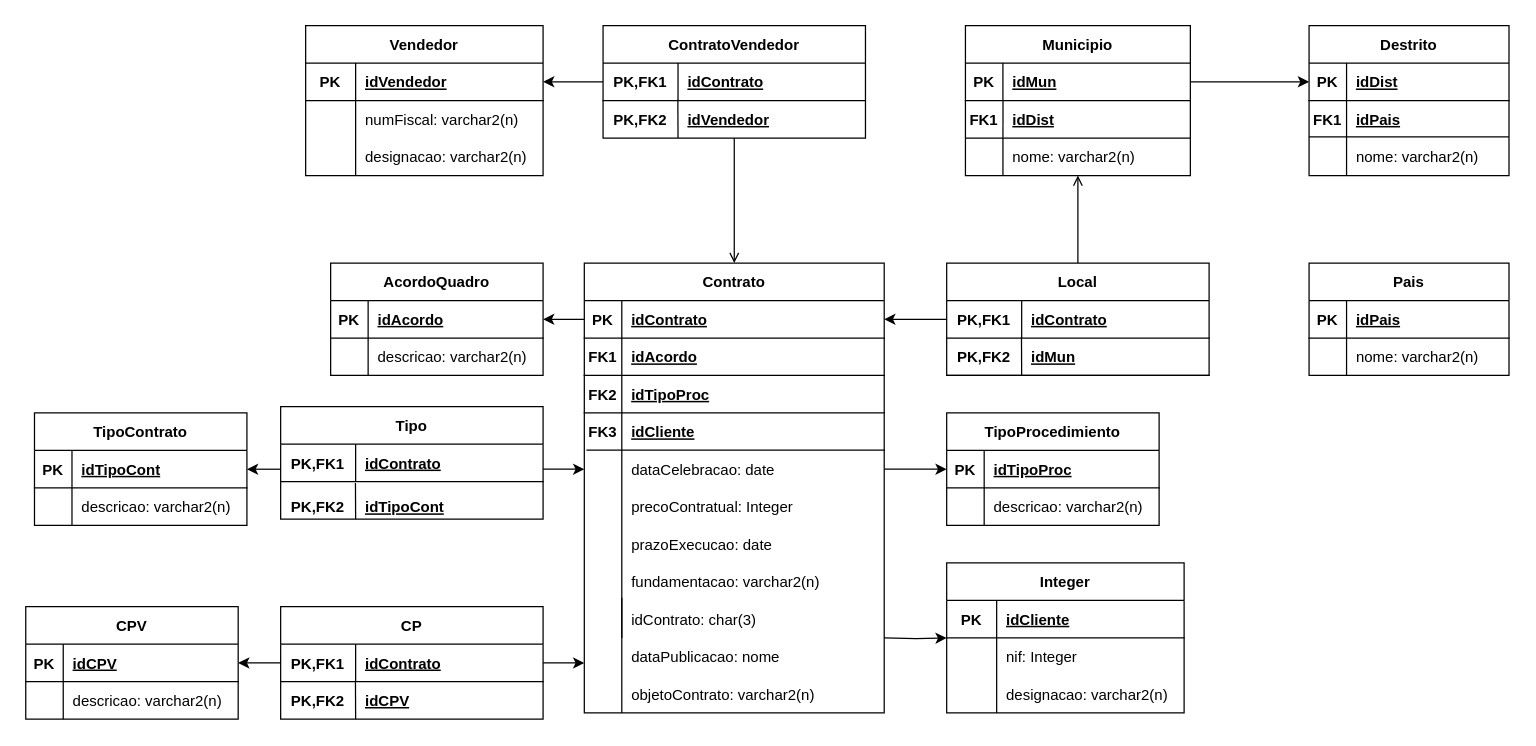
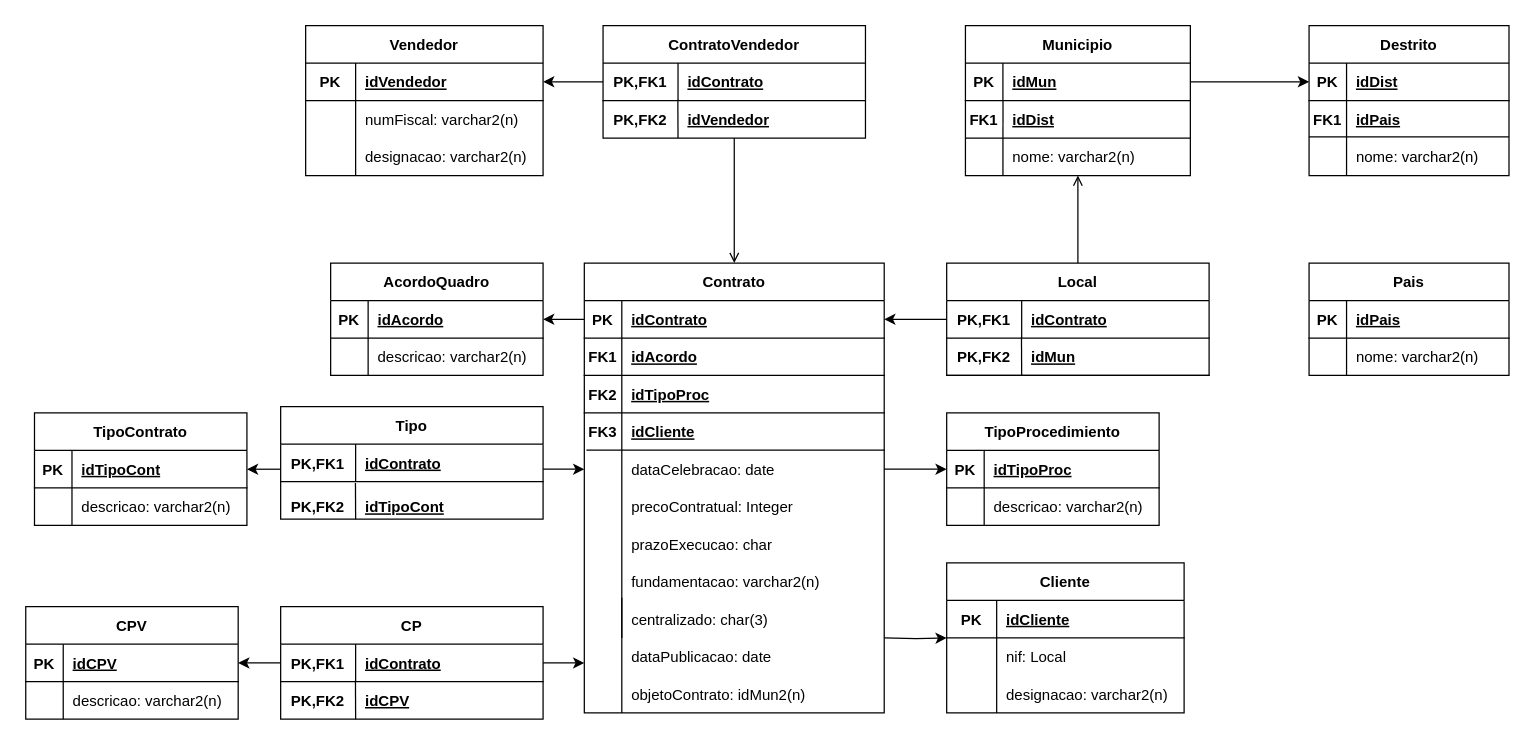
(707, 545) -> (707, 545)
(1065, 583) -> (1065, 583)
(705, 620) -> (712, 620)
(707, 658) -> (707, 658)
(1051, 658) -> (1040, 658)
(741, 695) -> (730, 695)
